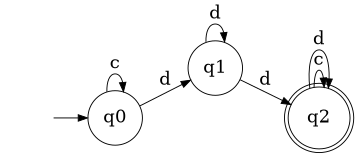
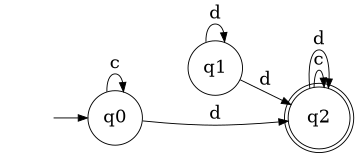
(161, 95) -> (211, 125)
